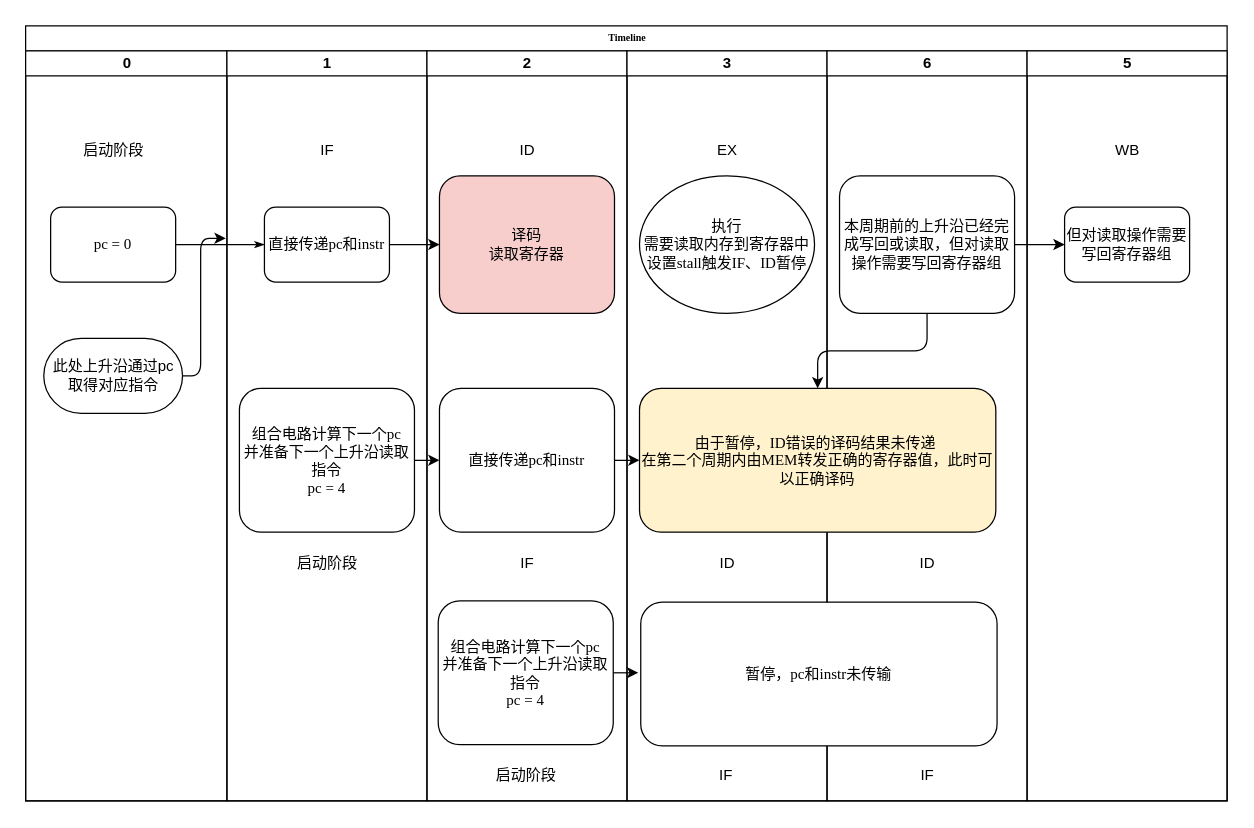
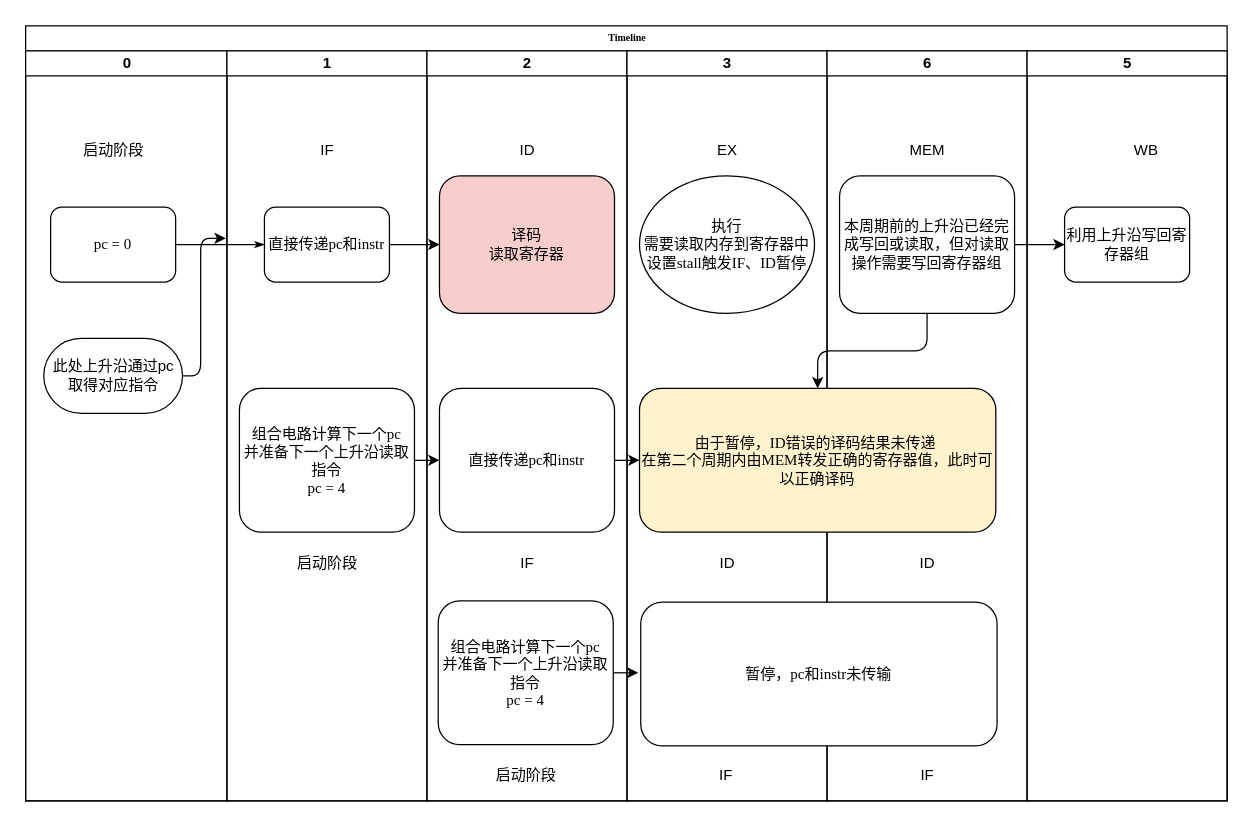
none -> (927, 151)
(1127, 151) -> (1146, 151)
(1127, 244) -> (1127, 244)
